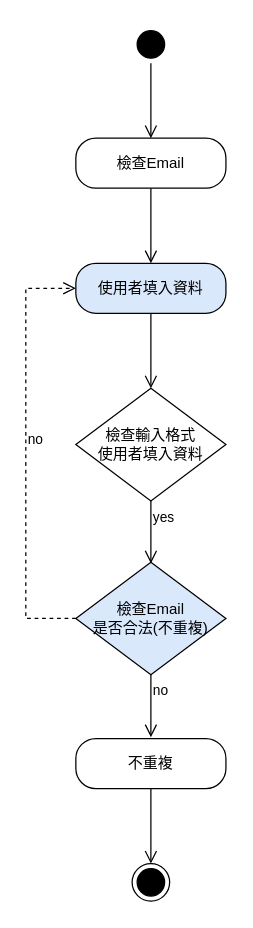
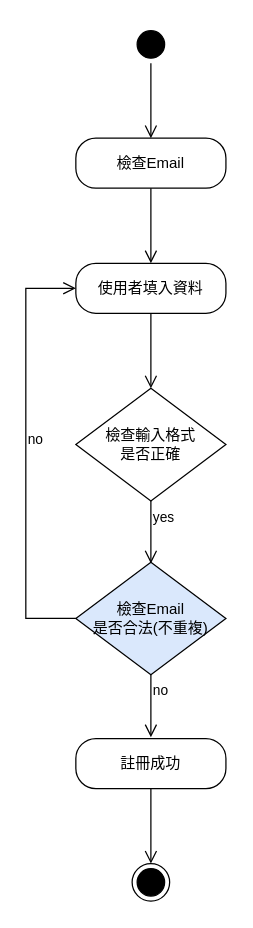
(151, 288) -> (151, 288)
(151, 444) -> (151, 444)
(26, 453) -> (26, 453)
(151, 763) -> (151, 763)
